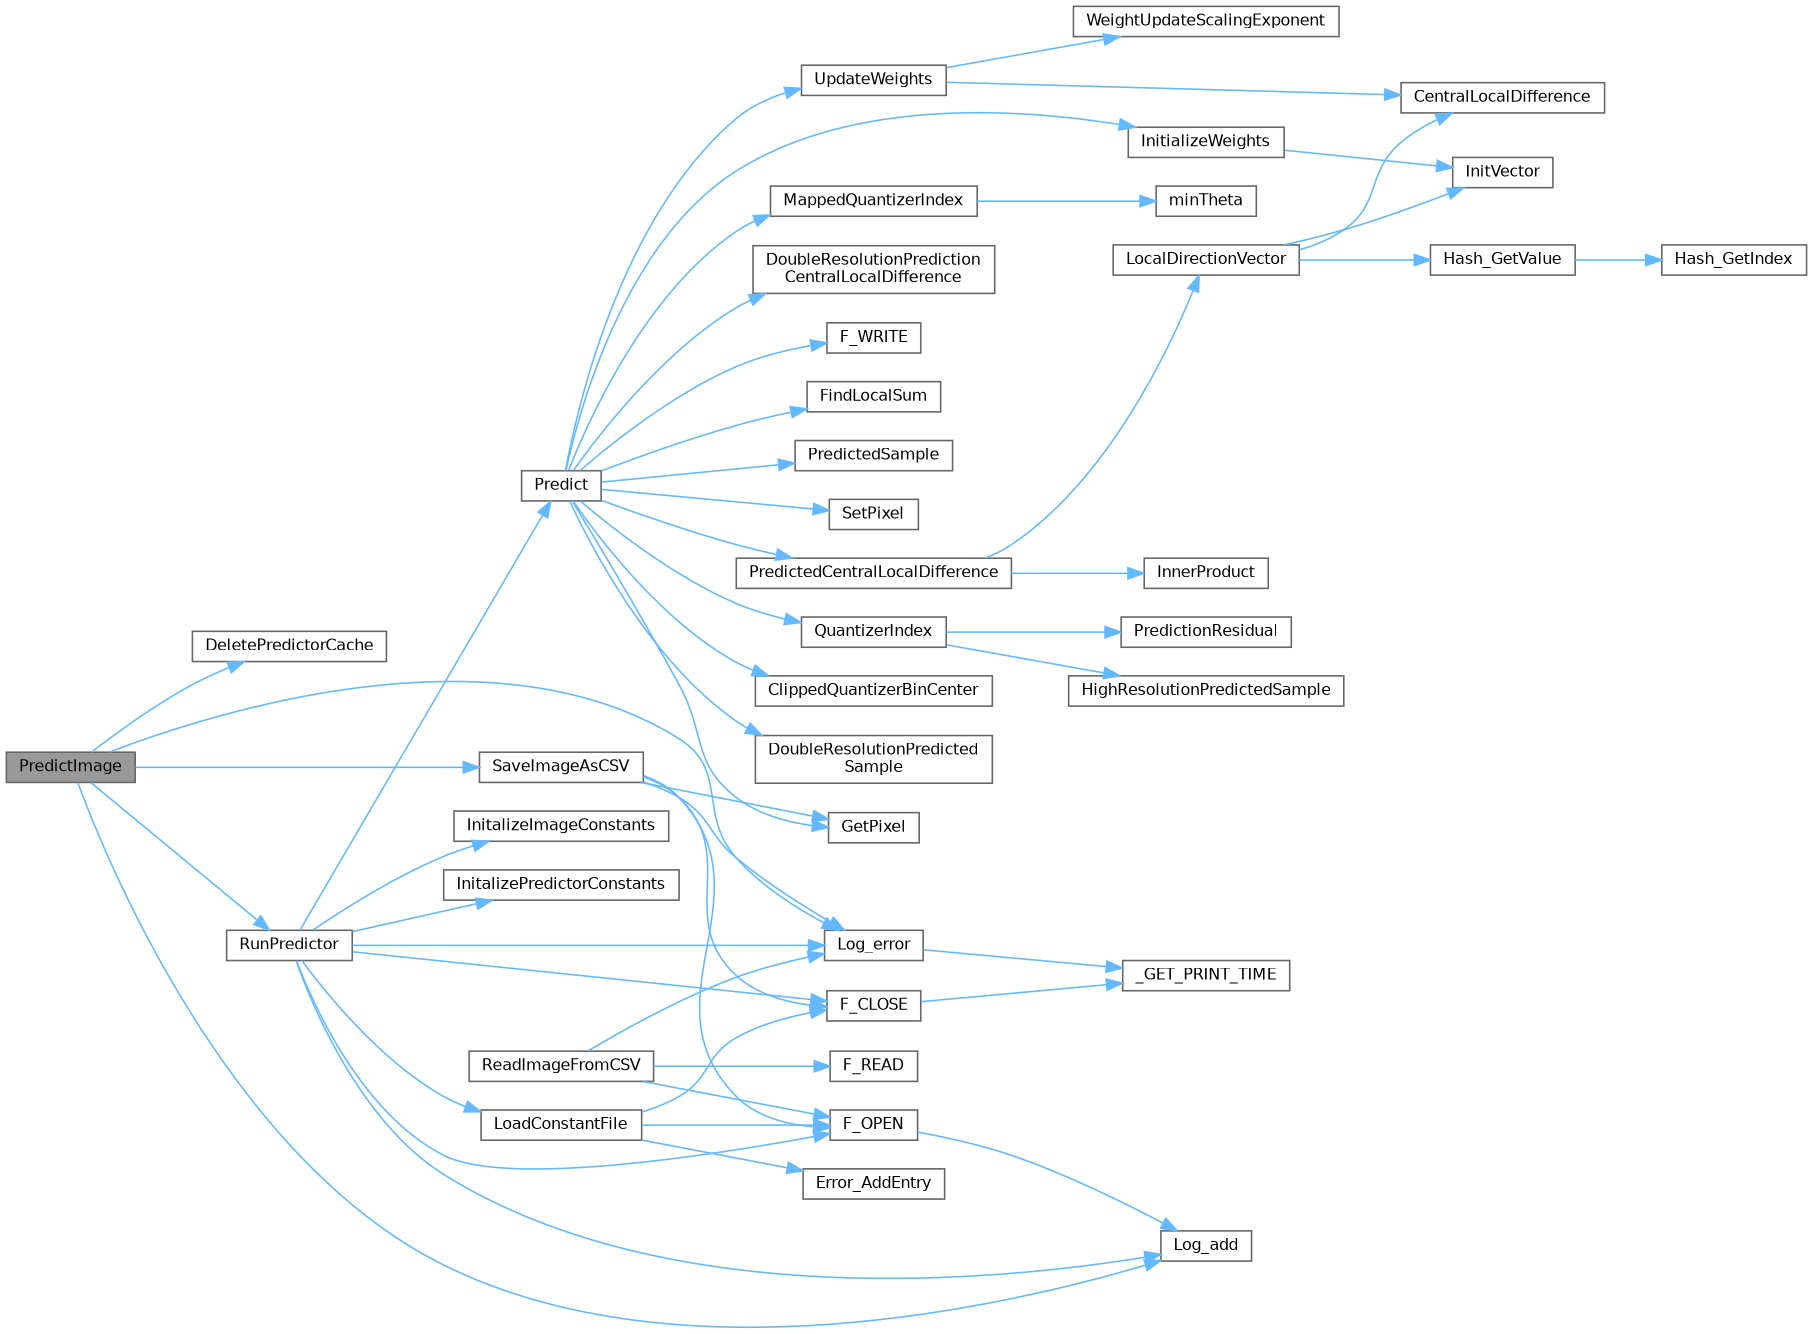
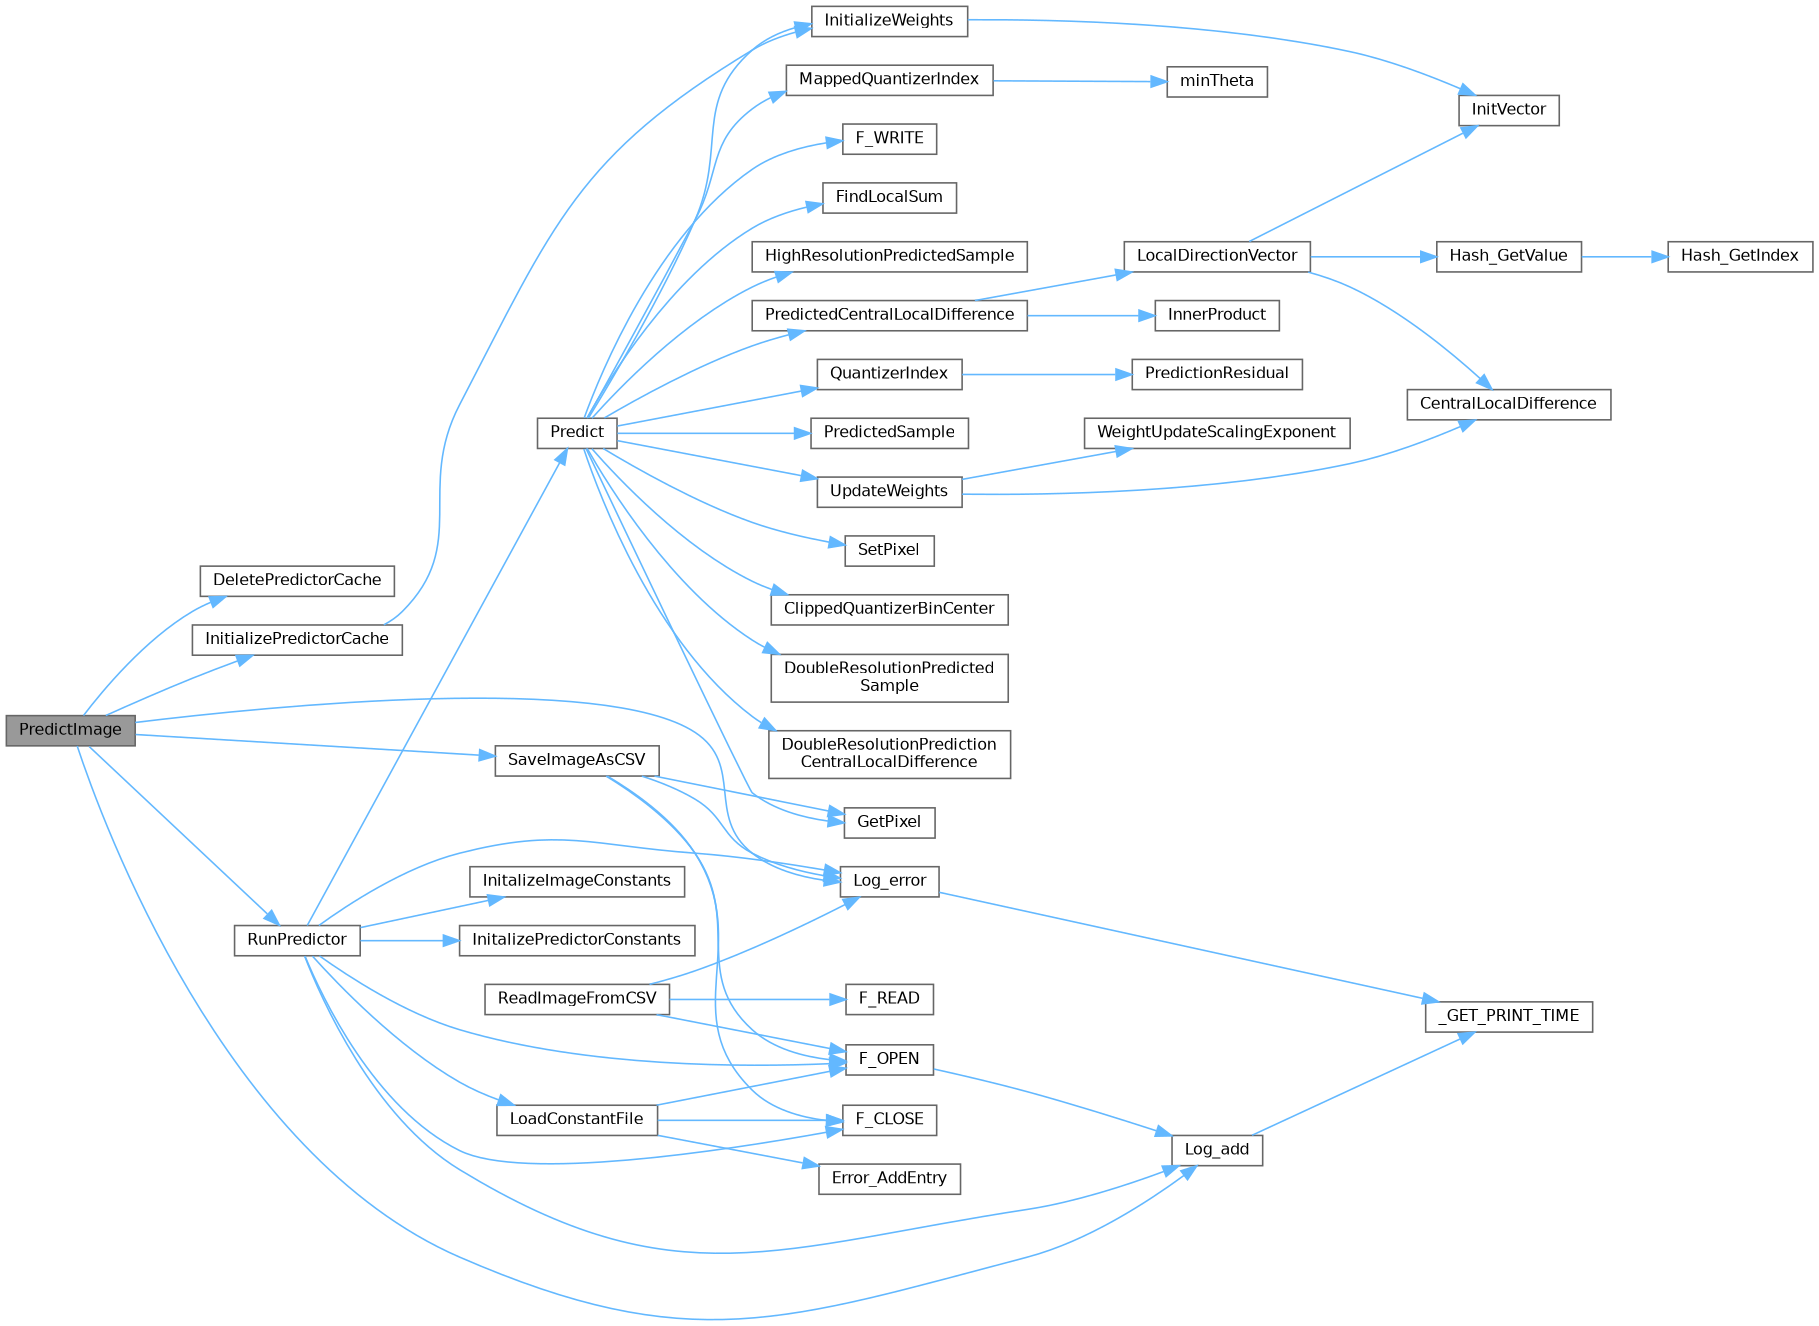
none -> (297, 640)
(1025, 659) -> (677, 337)
(1014, 993) -> (1356, 1087)
